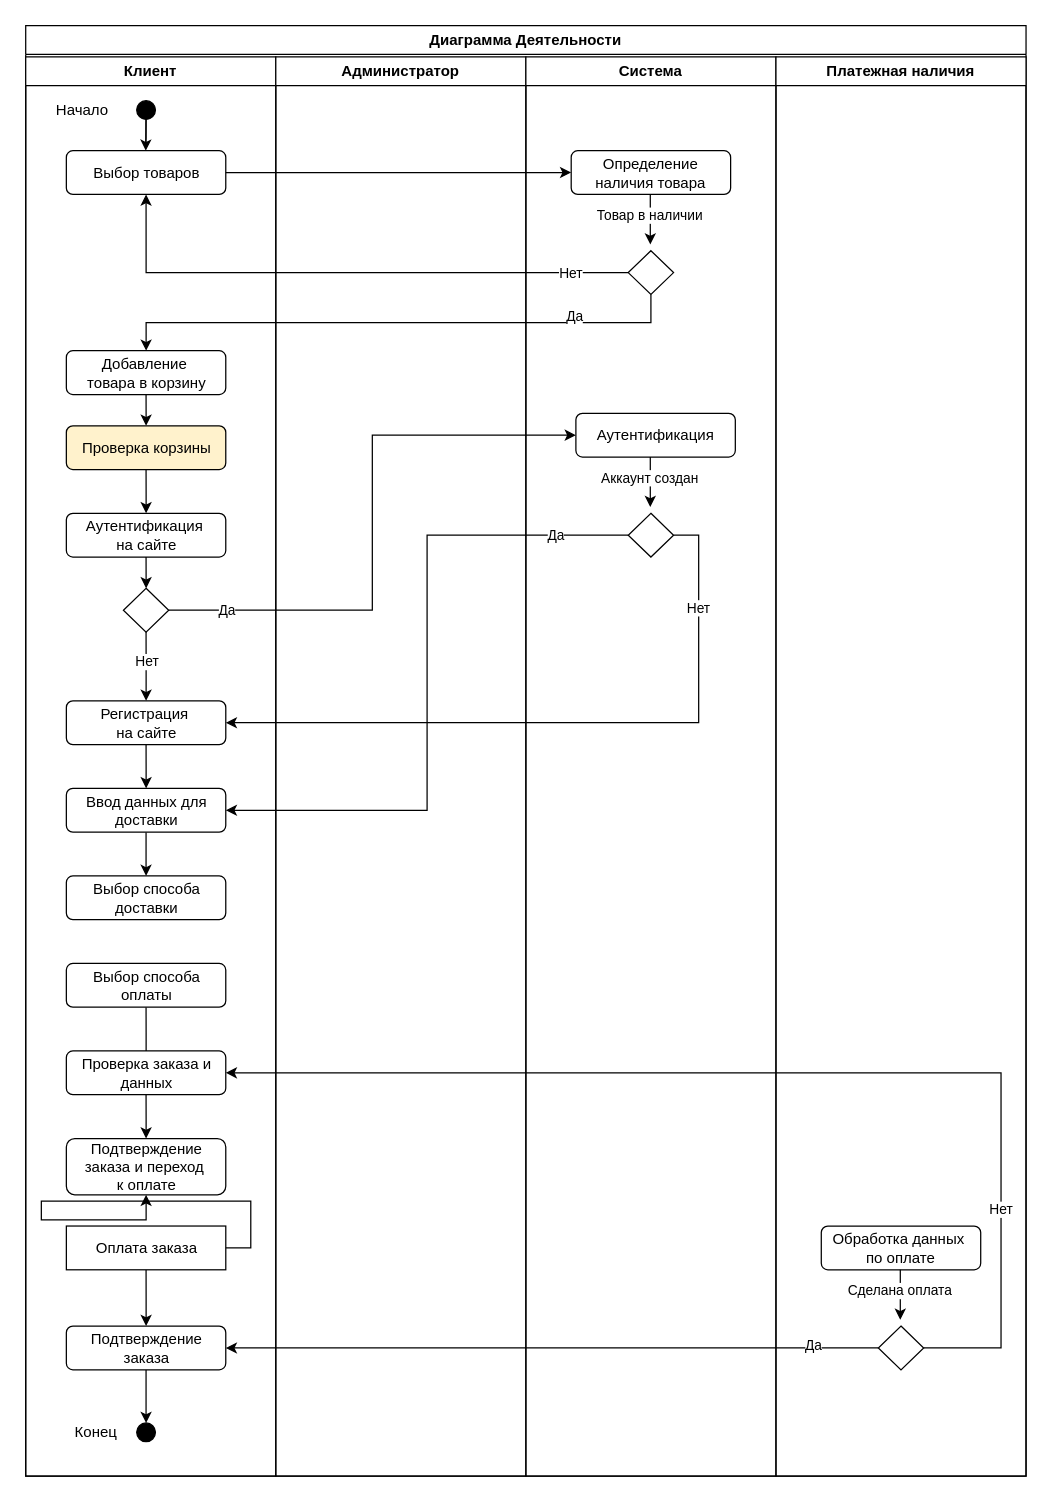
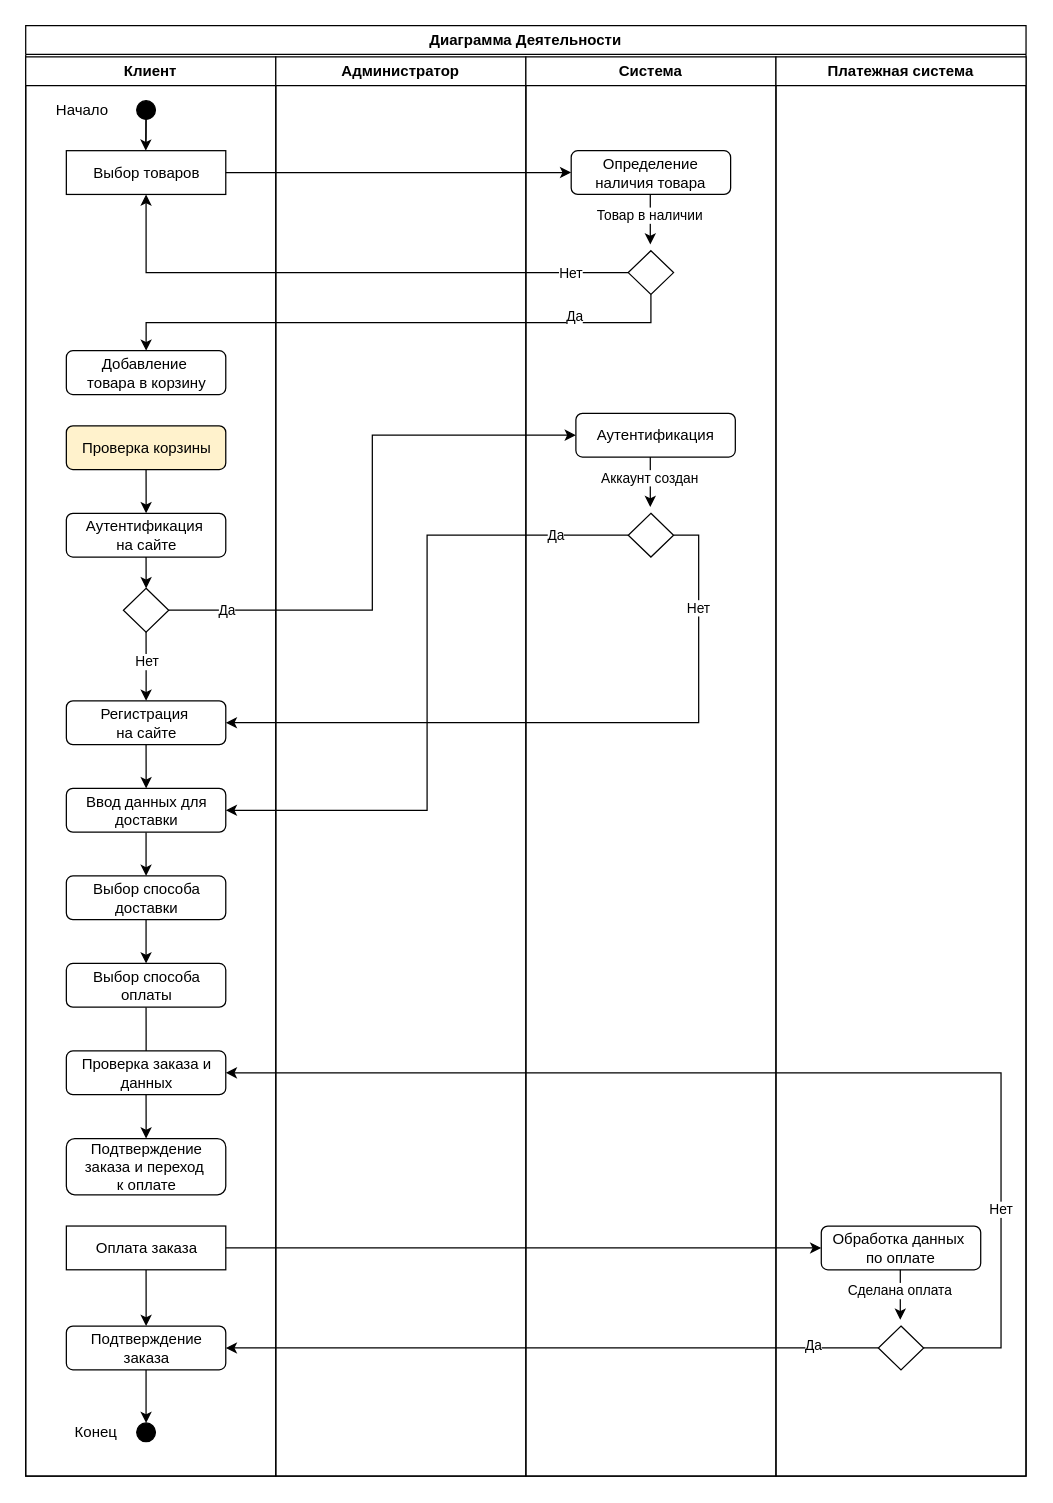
(901, 72) -> (901, 72)
(146, 173) -> (146, 173)
(146, 407) -> none
none -> (146, 937)
(101, 1201) -> (530, 1248)
